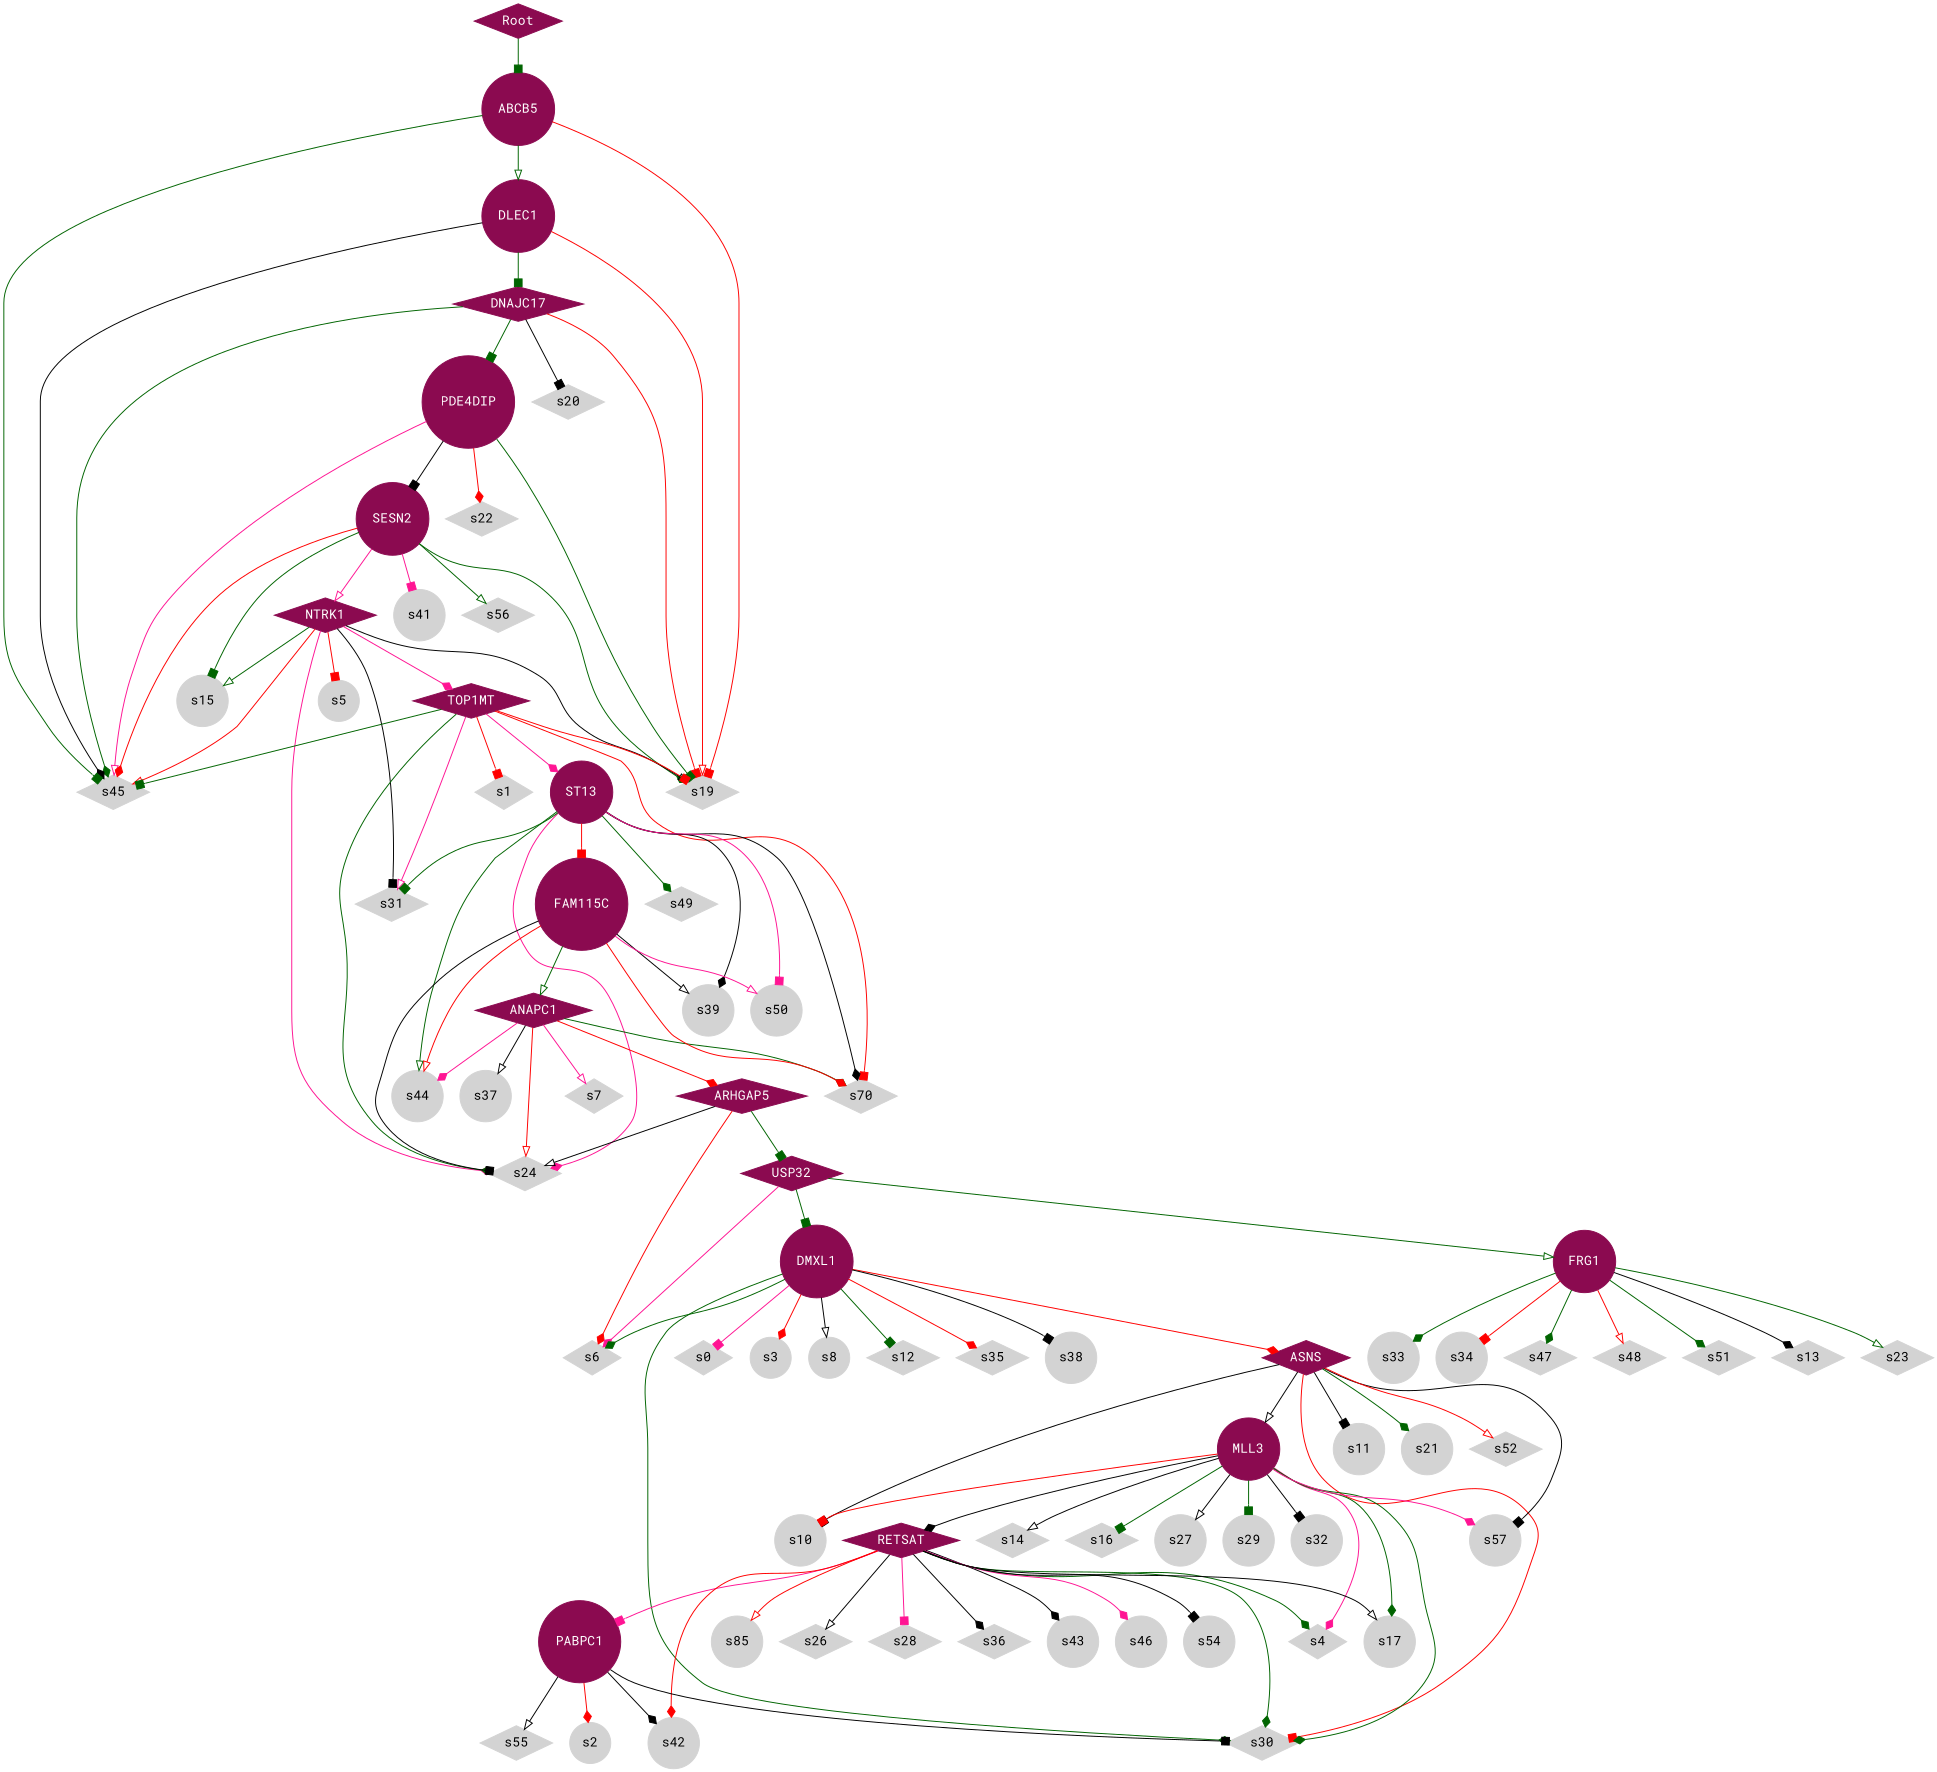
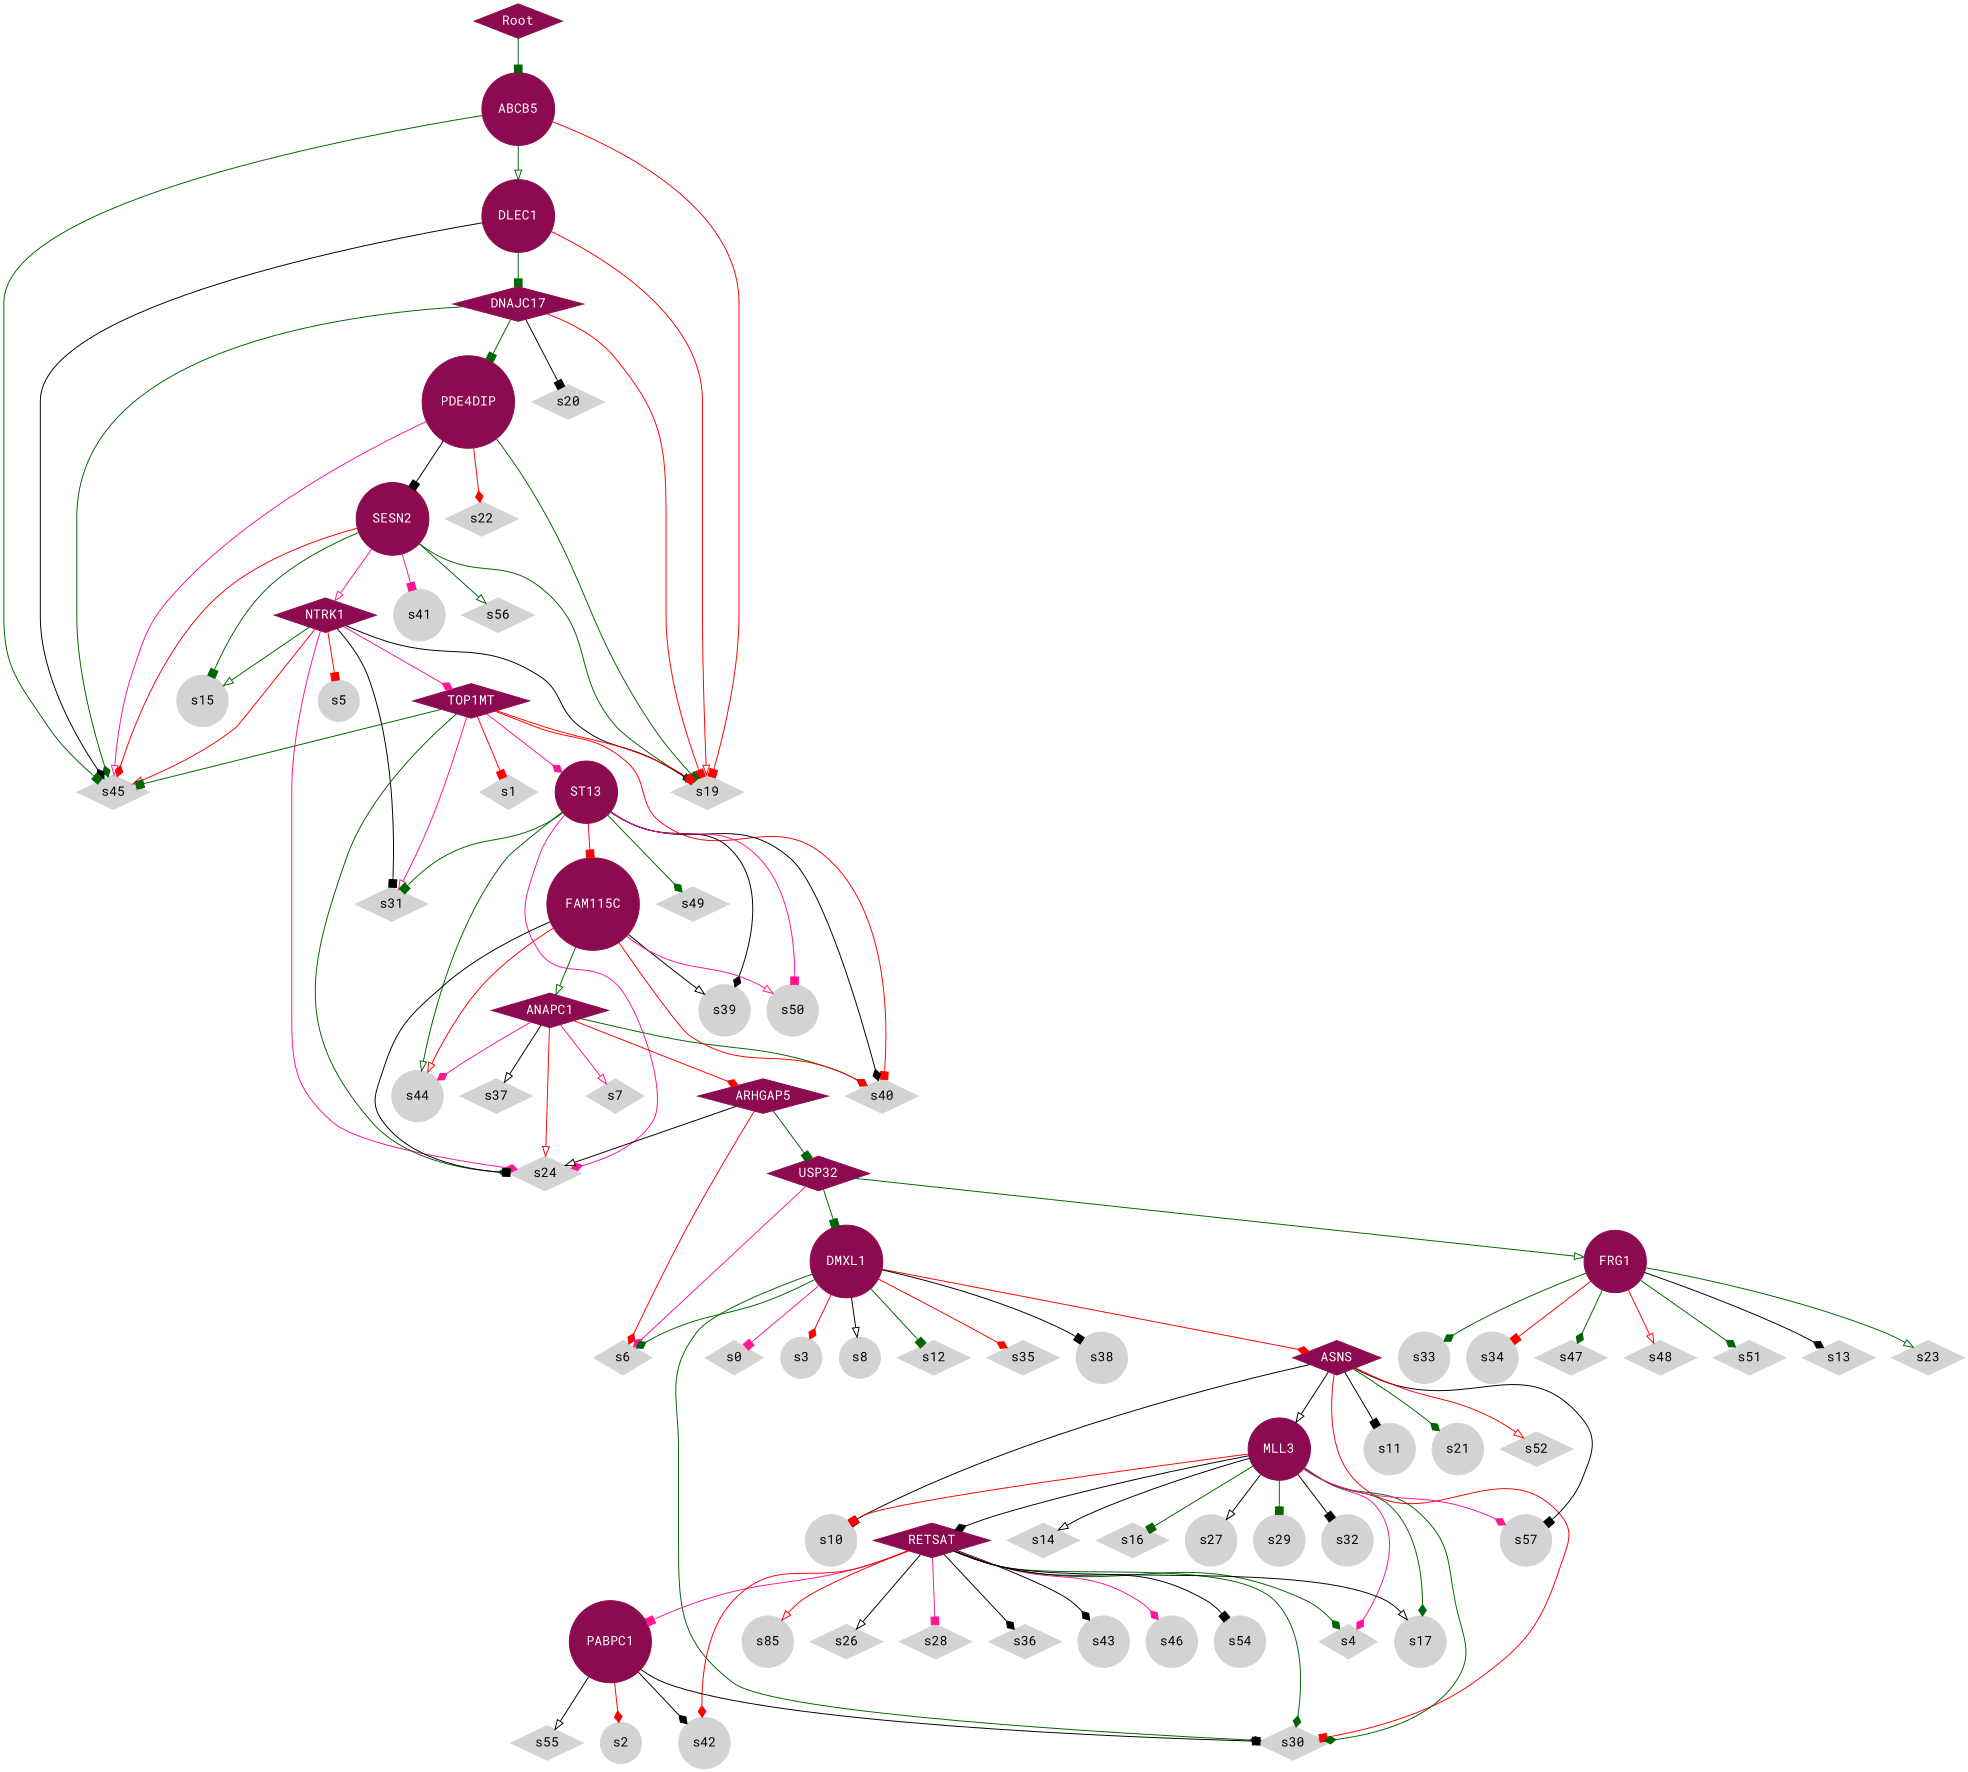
(486, 1096) -> (496, 1096)
(861, 1096) -> (882, 1096)
